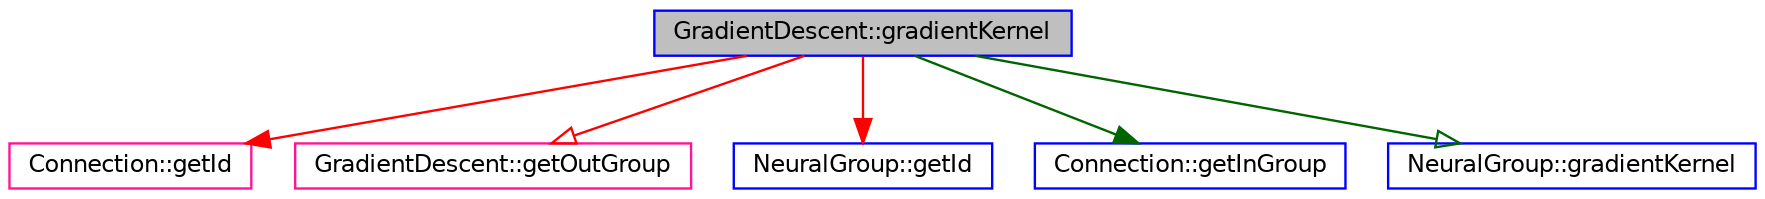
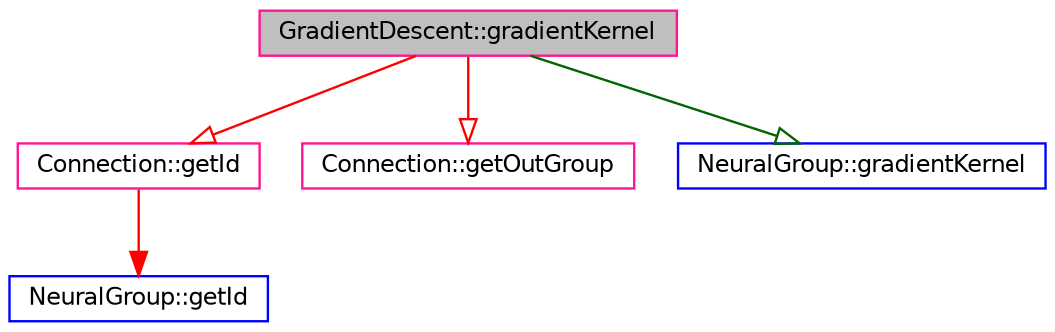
(863, 33) -> (468, 33)
(863, 88) -> (139, 220)
(508, 98) -> (315, 95)
(493, 166) -> (468, 166)
(1190, 166) -> none
